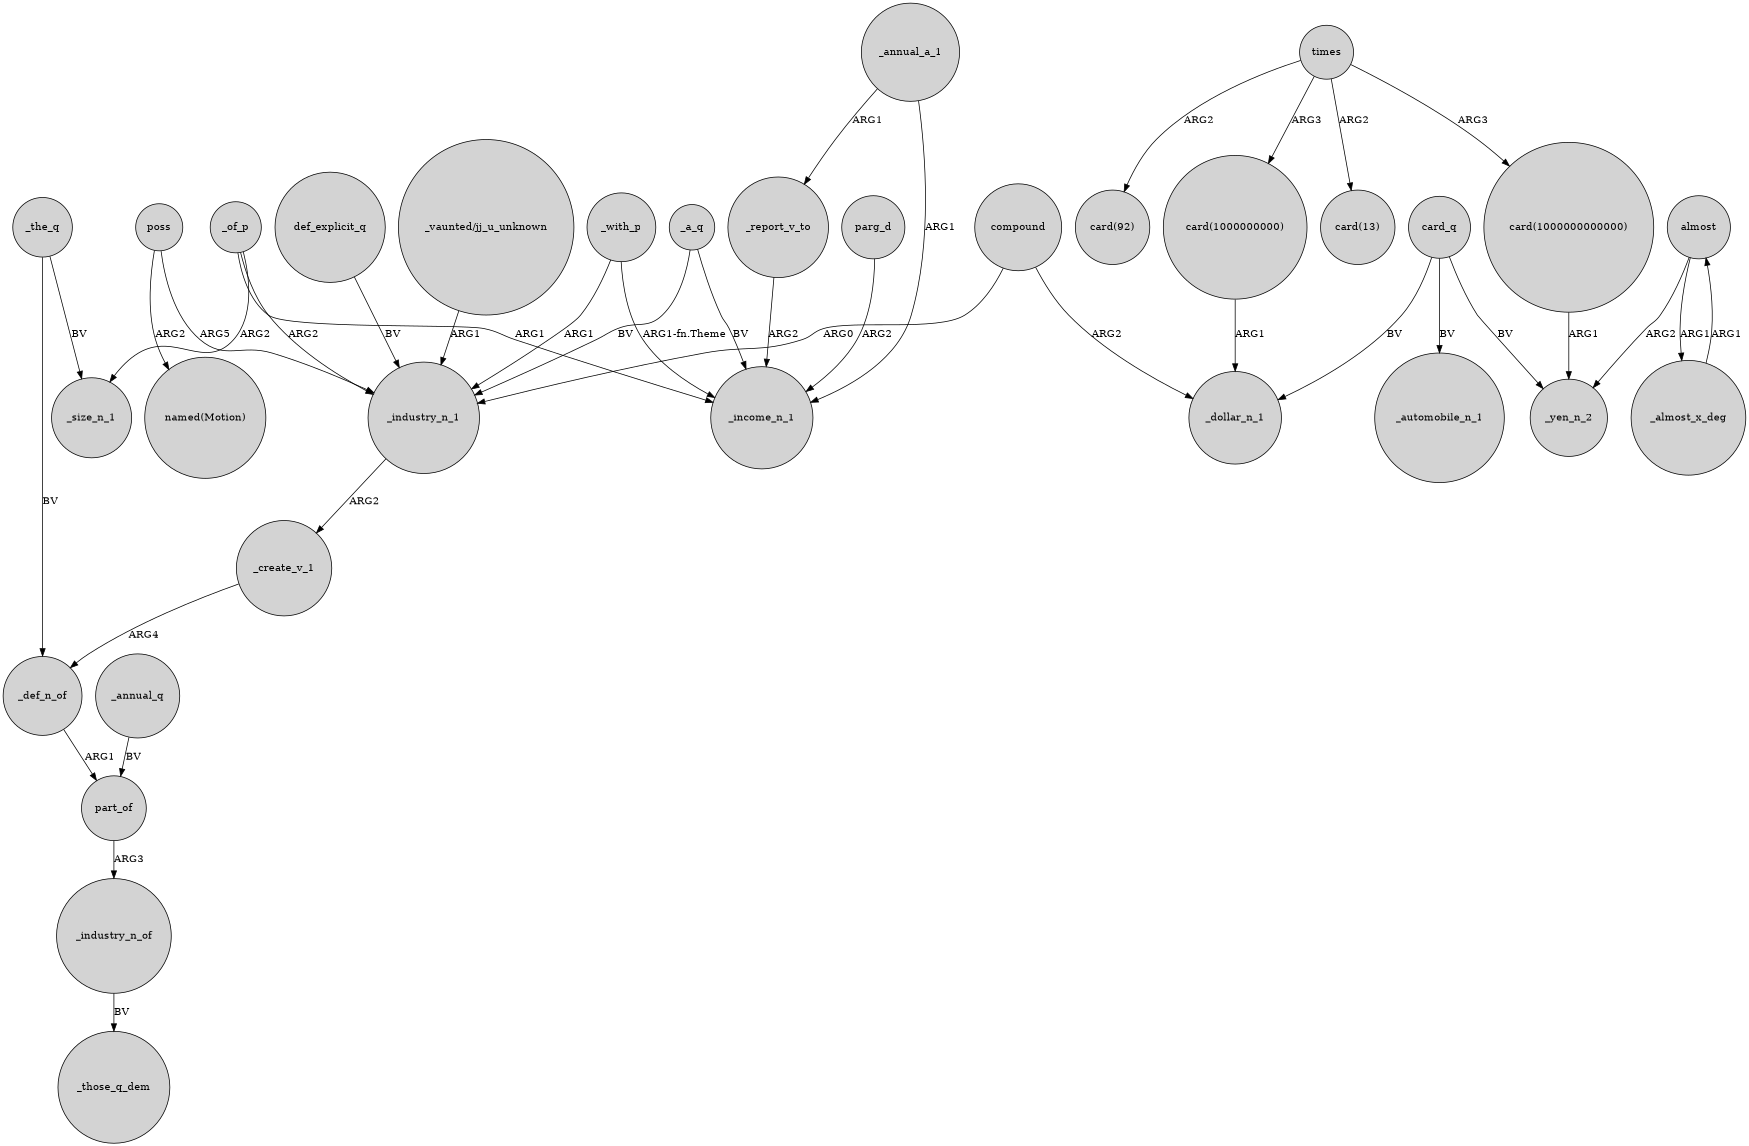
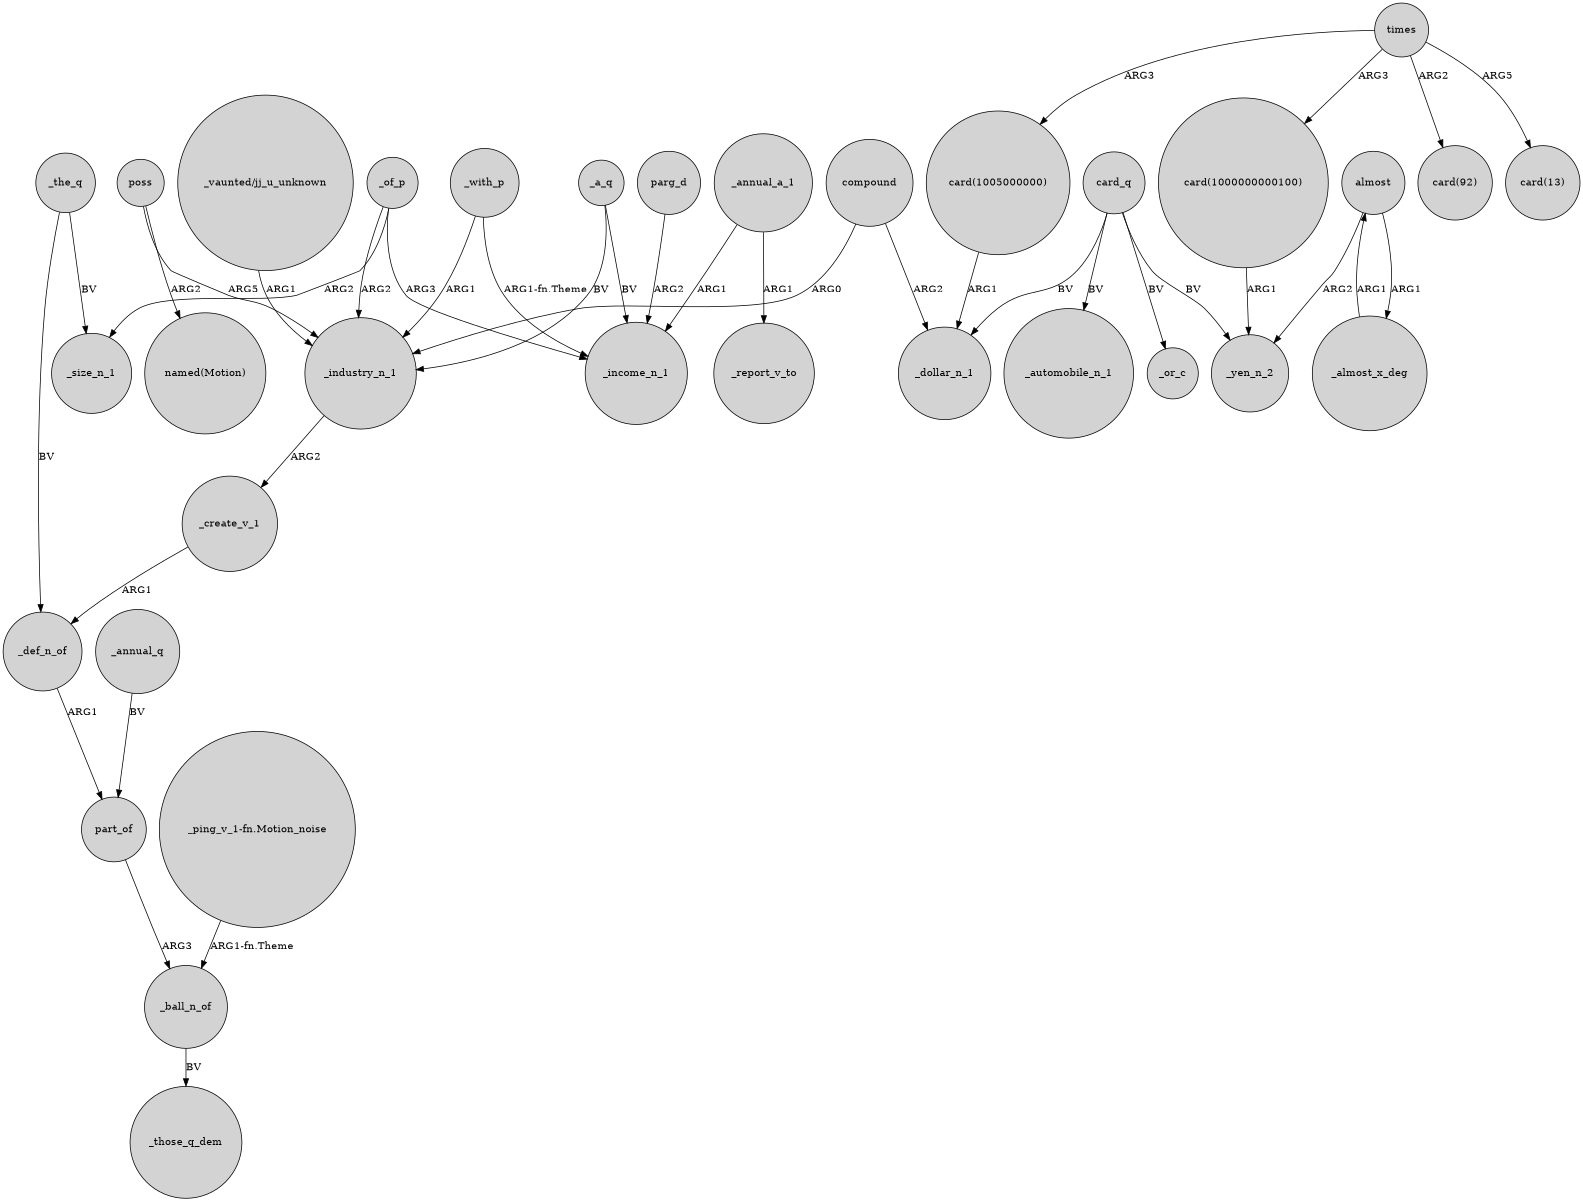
(1354, 120) -> (1498, 76)
(330, 227) -> none
(1235, 227) -> (998, 183)
(1569, 227) -> (1243, 183)
(770, 318) -> none
(530, 334) -> (421, 290)
none -> (1173, 373)
(144, 635) -> (137, 591)
none -> (257, 829)
(114, 936) -> (186, 1007)
